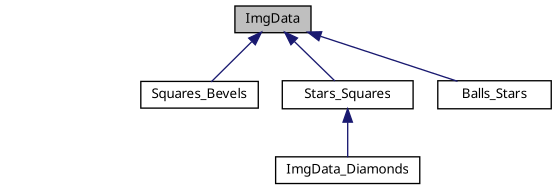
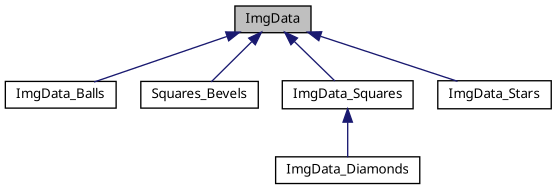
none -> (61, 95)
(348, 95) -> (348, 95)
(495, 95) -> (495, 95)
